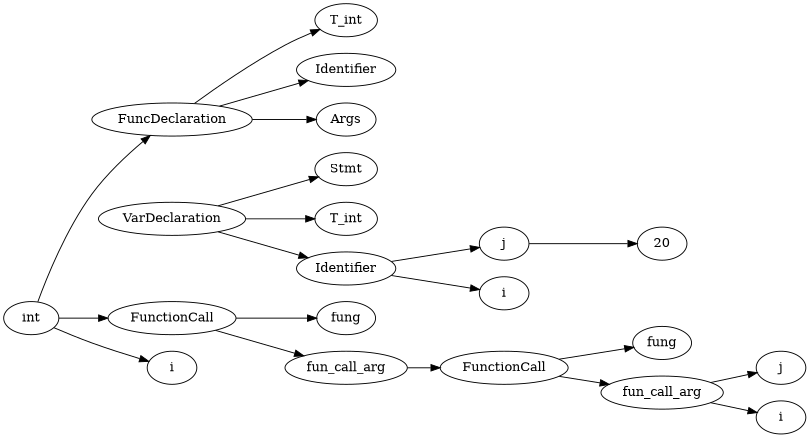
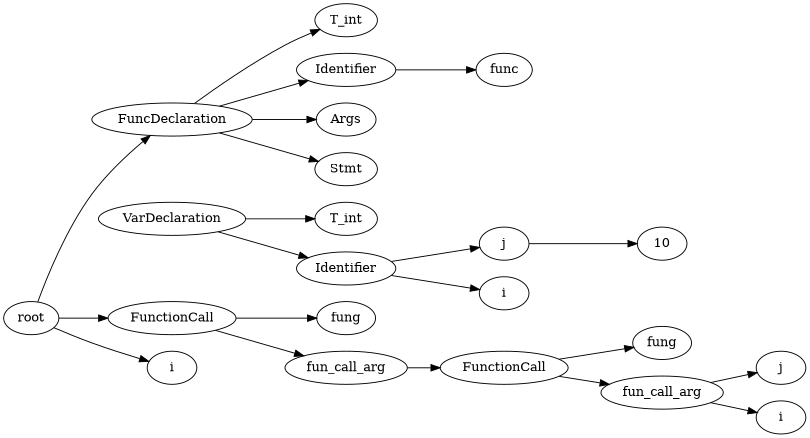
none -> (504, 70)
(264, 193) -> (264, 146)
(662, 244) -> (662, 244)
(31, 318) -> (31, 318)
